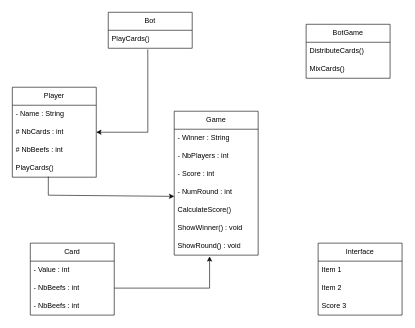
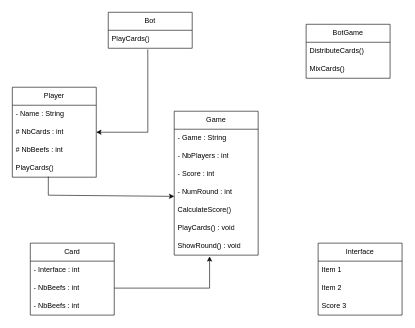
(207, 138) -> (203, 138)
(212, 228) -> (210, 228)
(54, 270) -> (63, 270)
